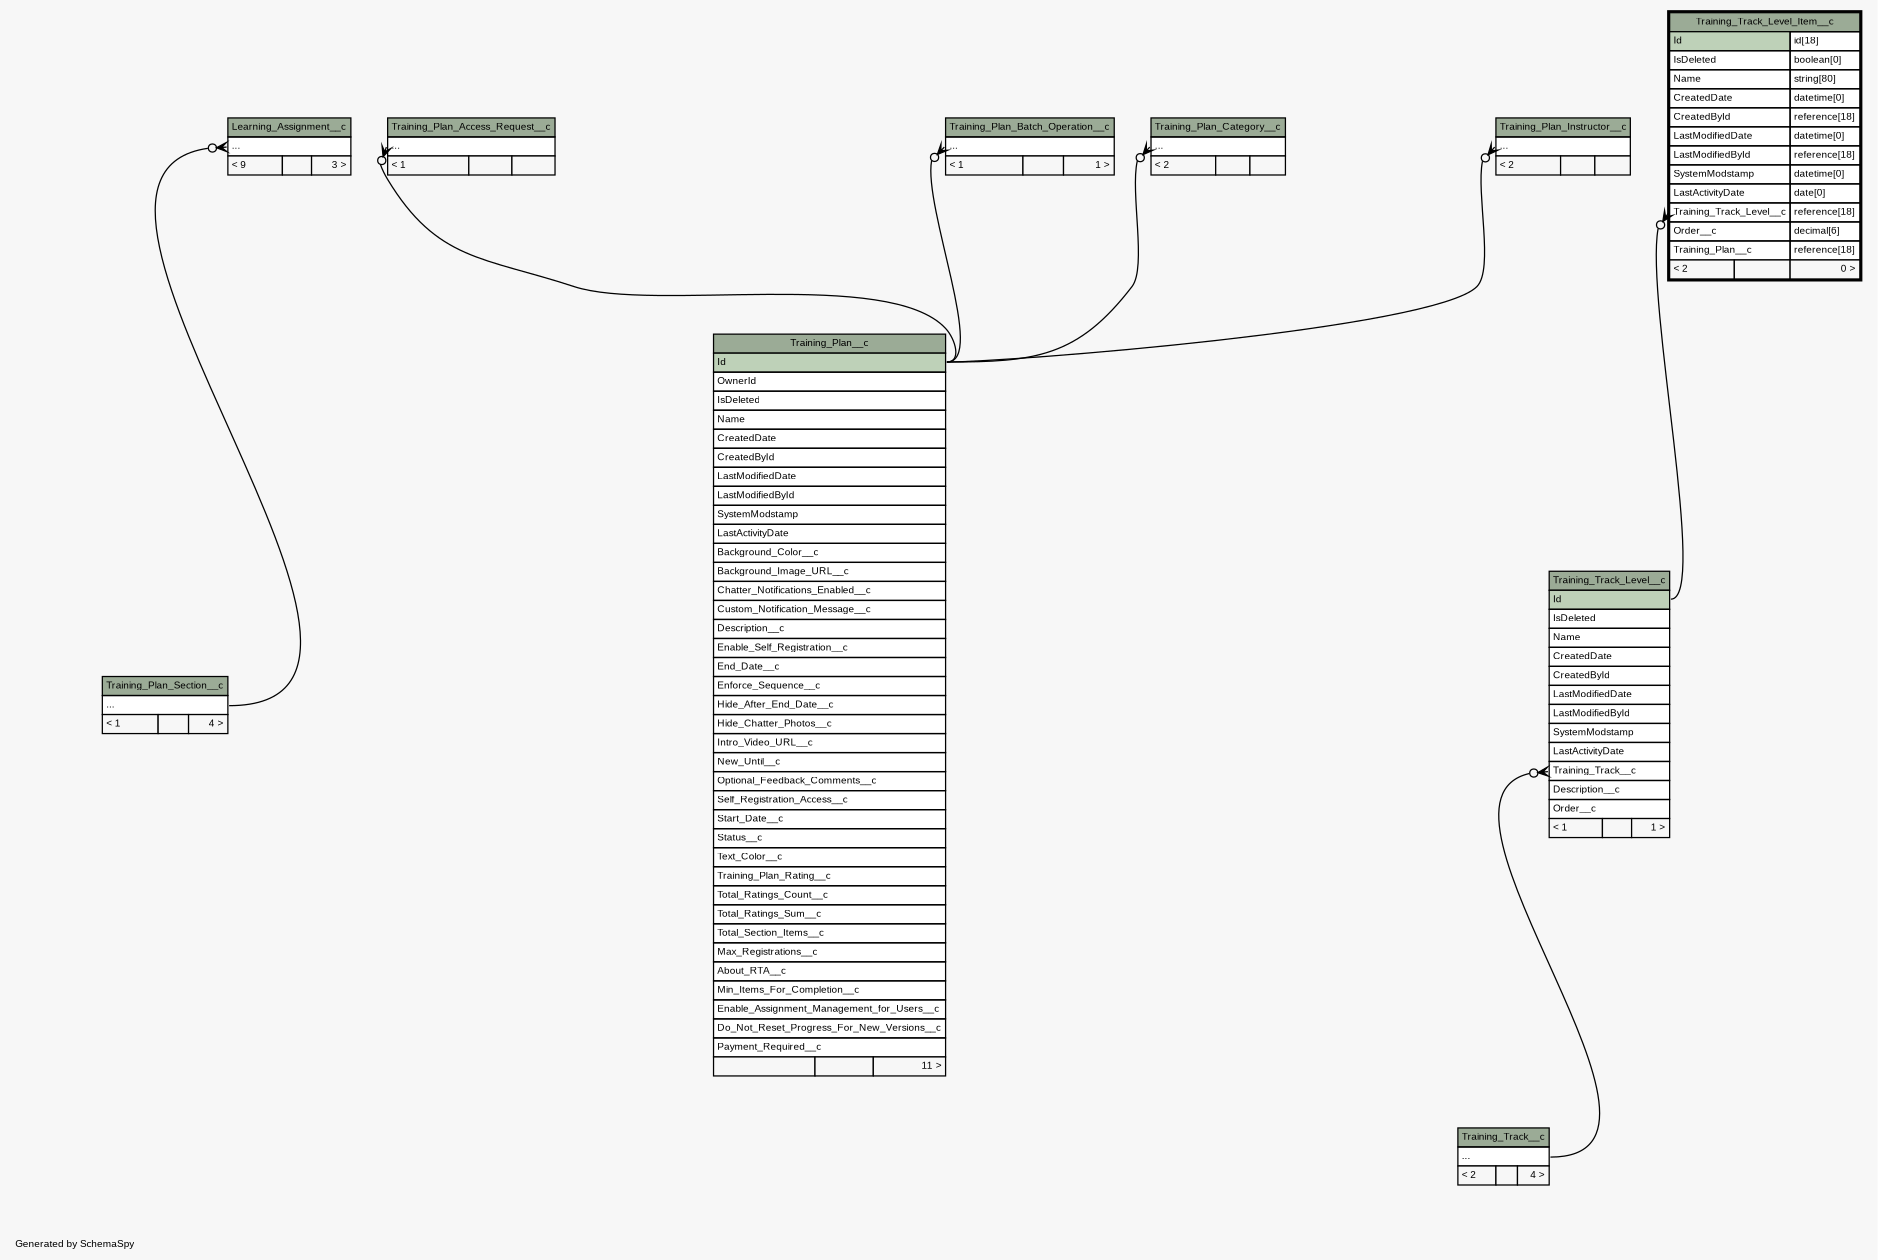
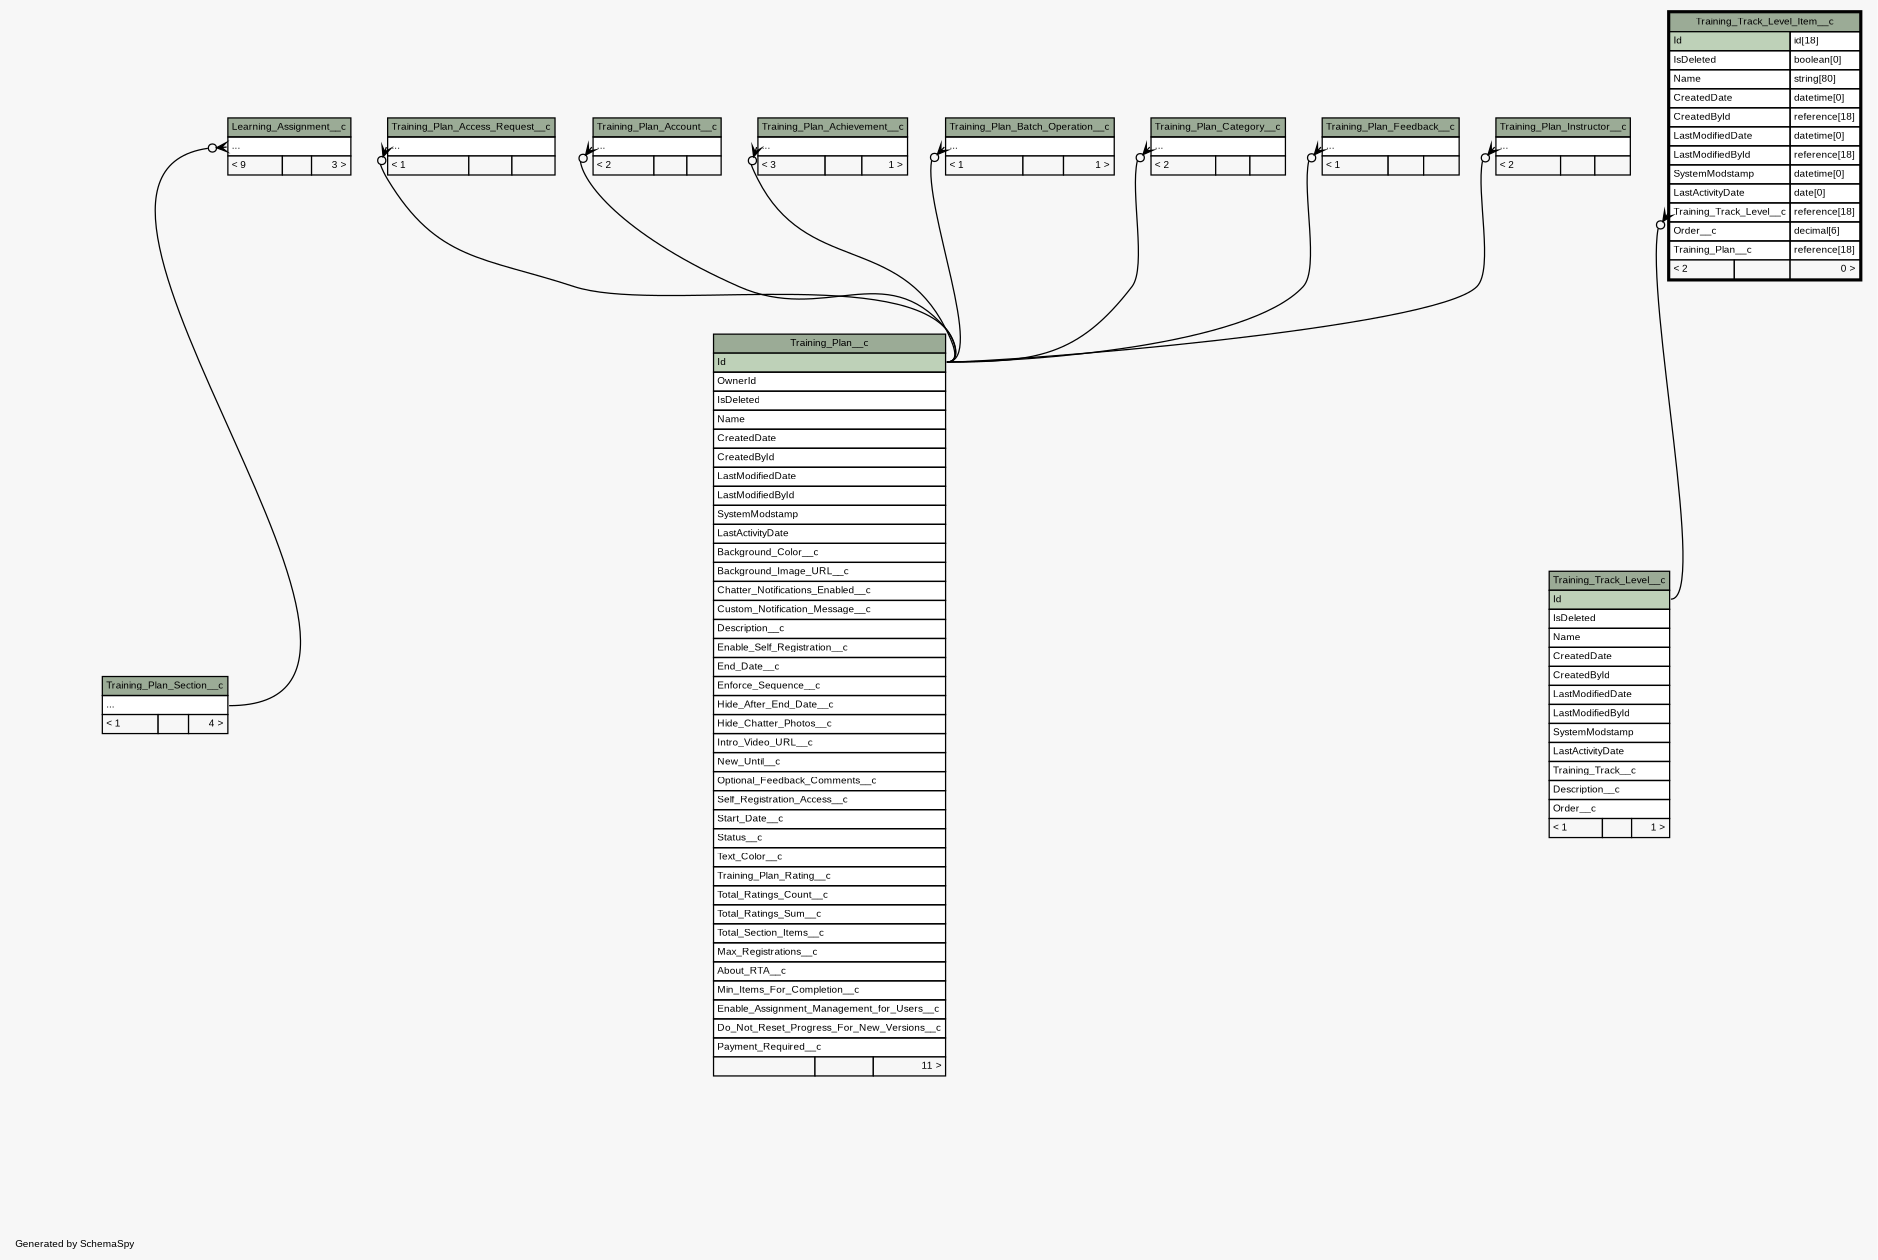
none -> (656, 146)
none -> (833, 146)
none -> (1391, 146)
(1504, 1156) -> none
